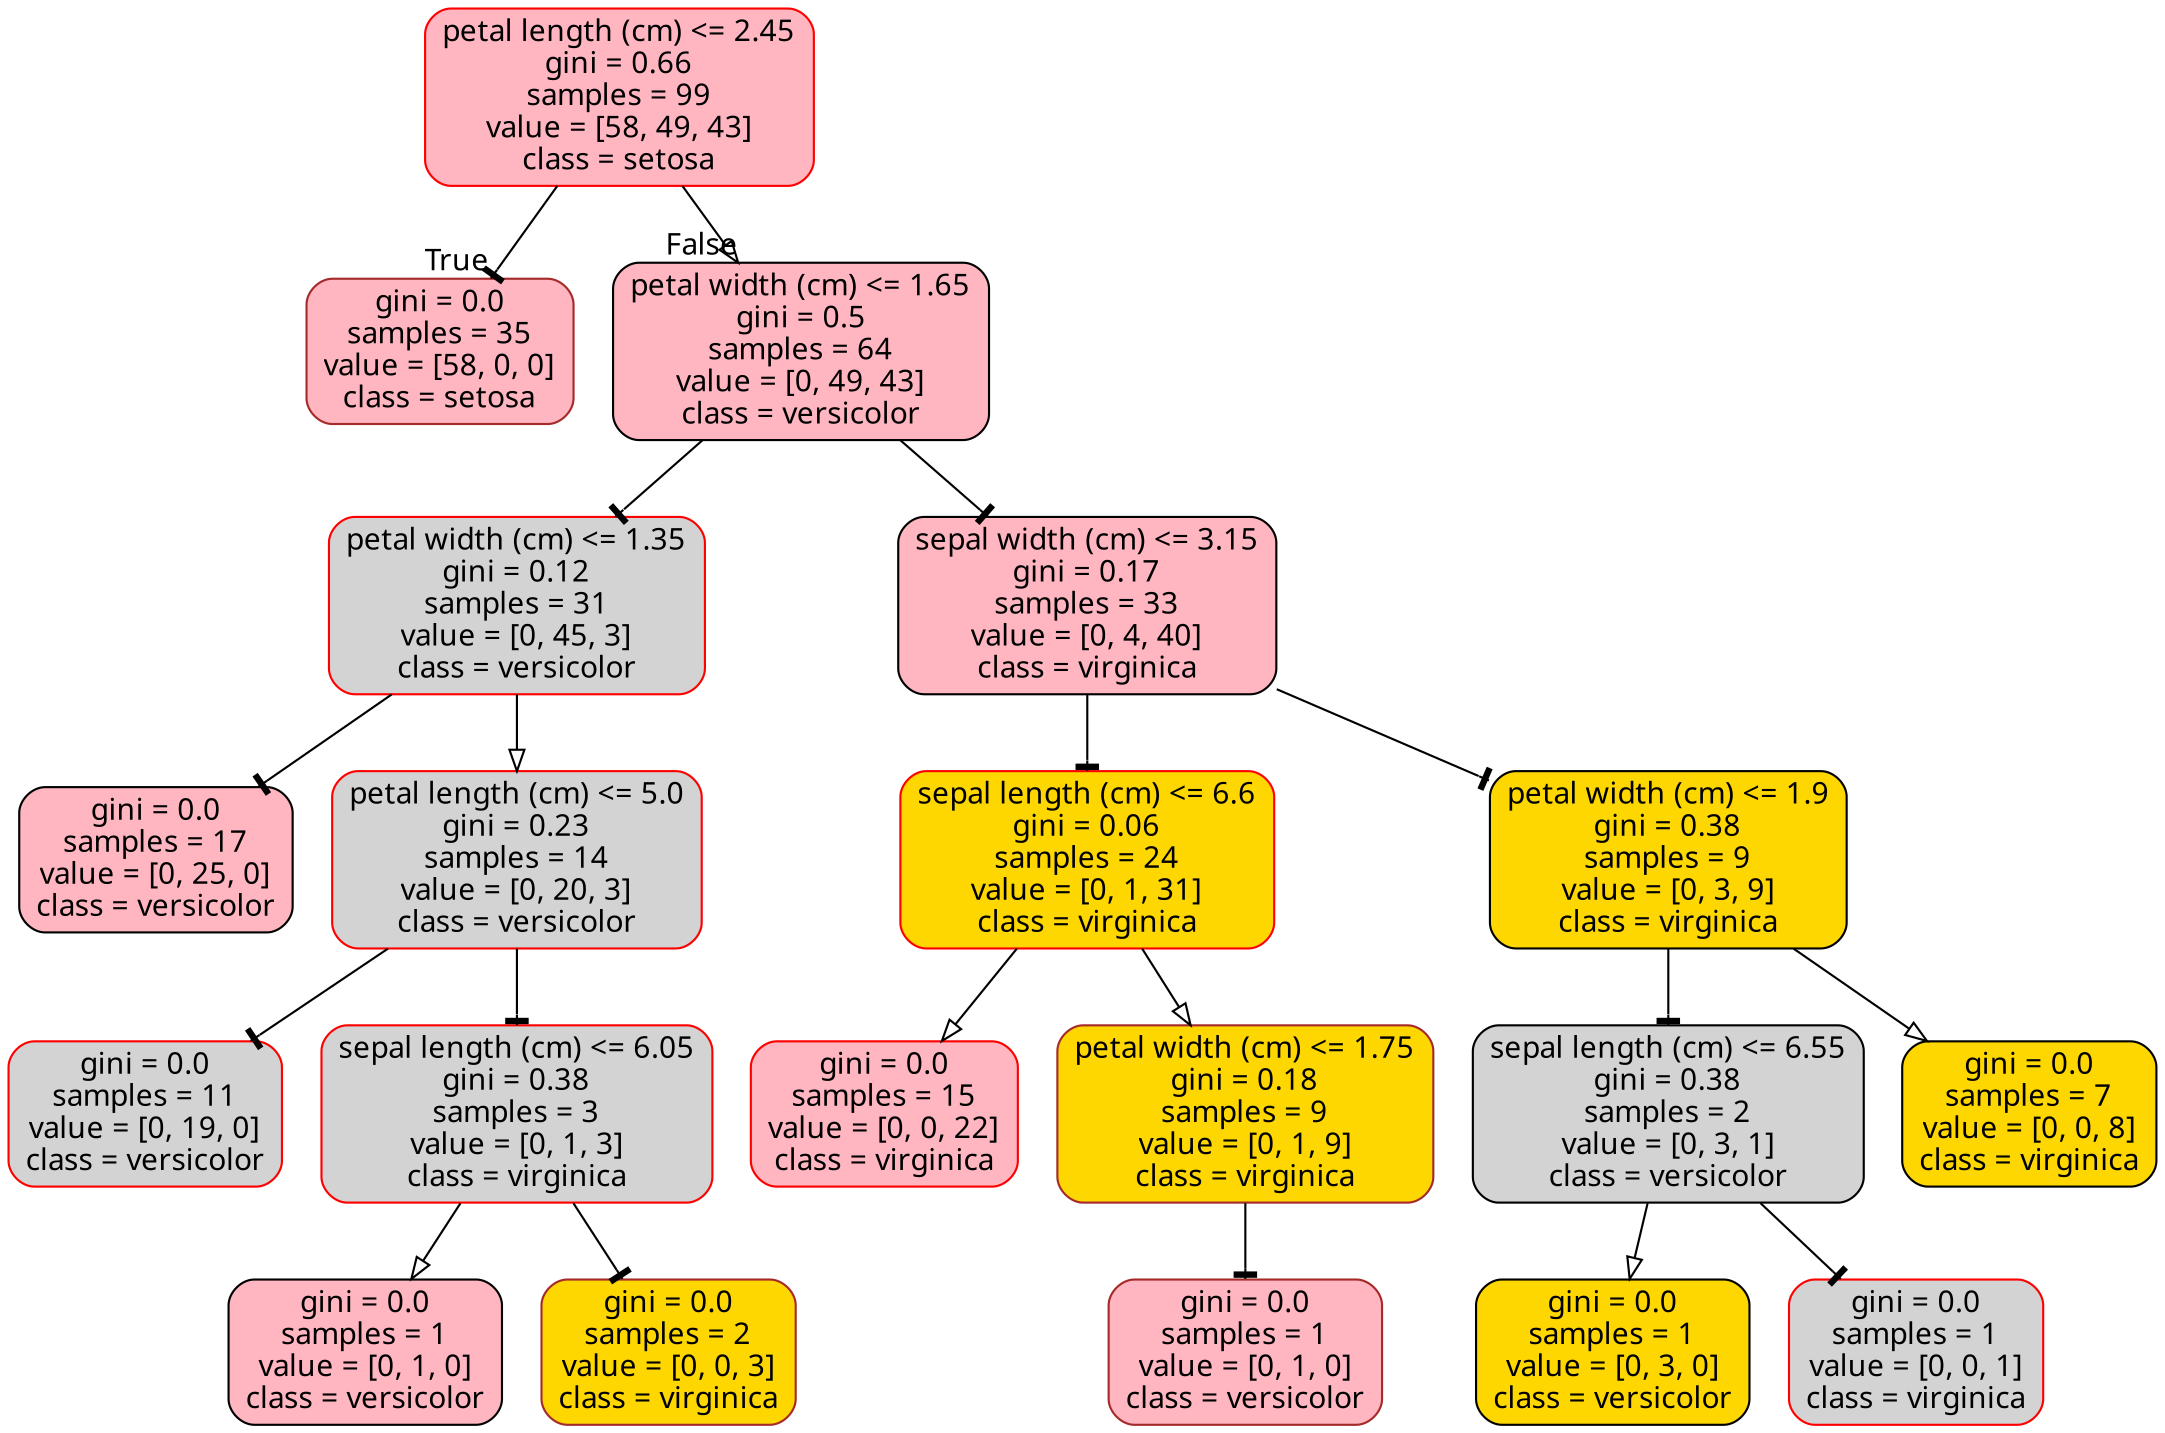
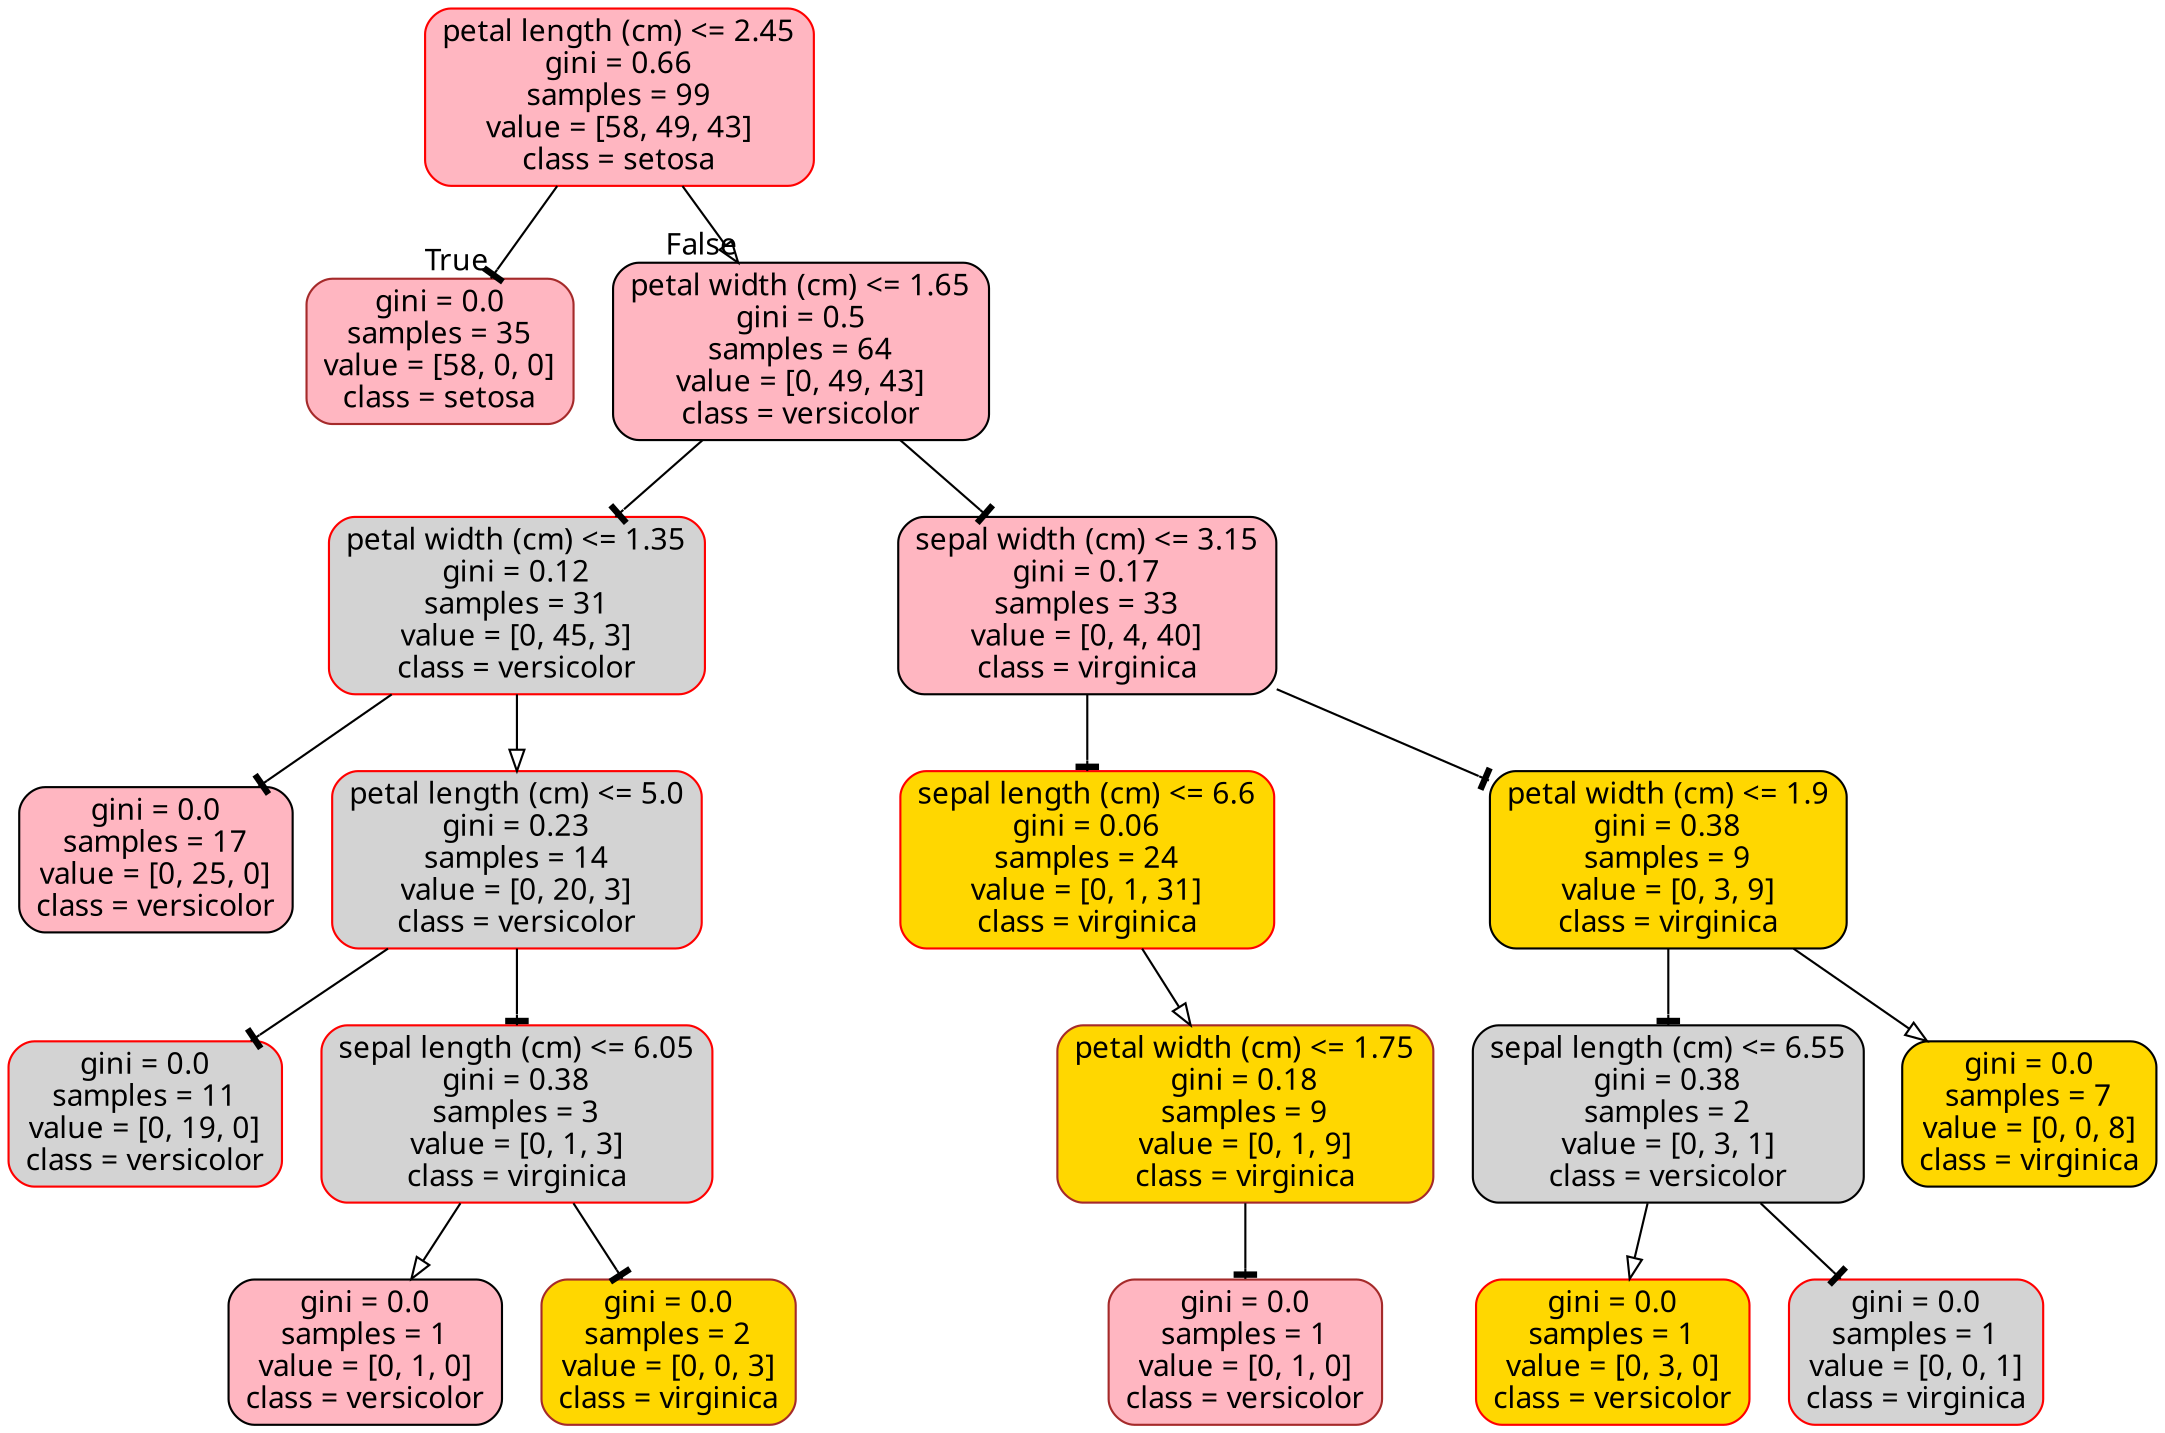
(884, 1114) -> none
(1613, 1352) -> (1613, 1352)
